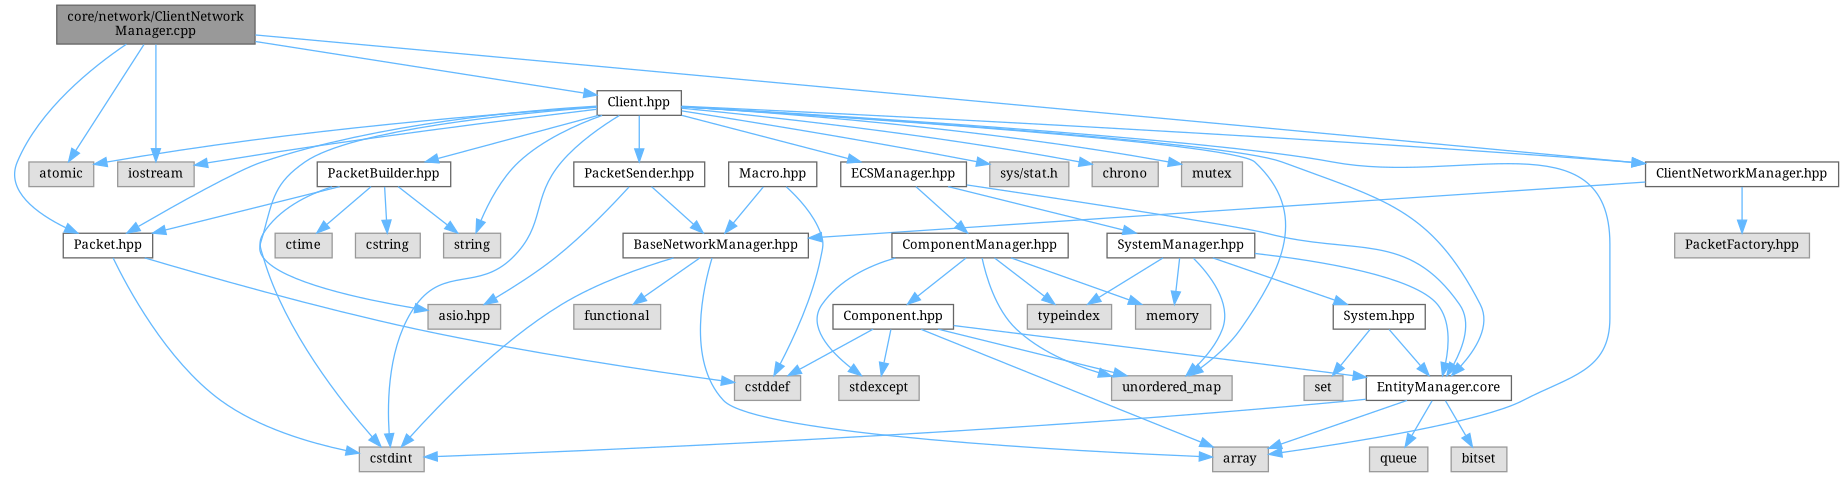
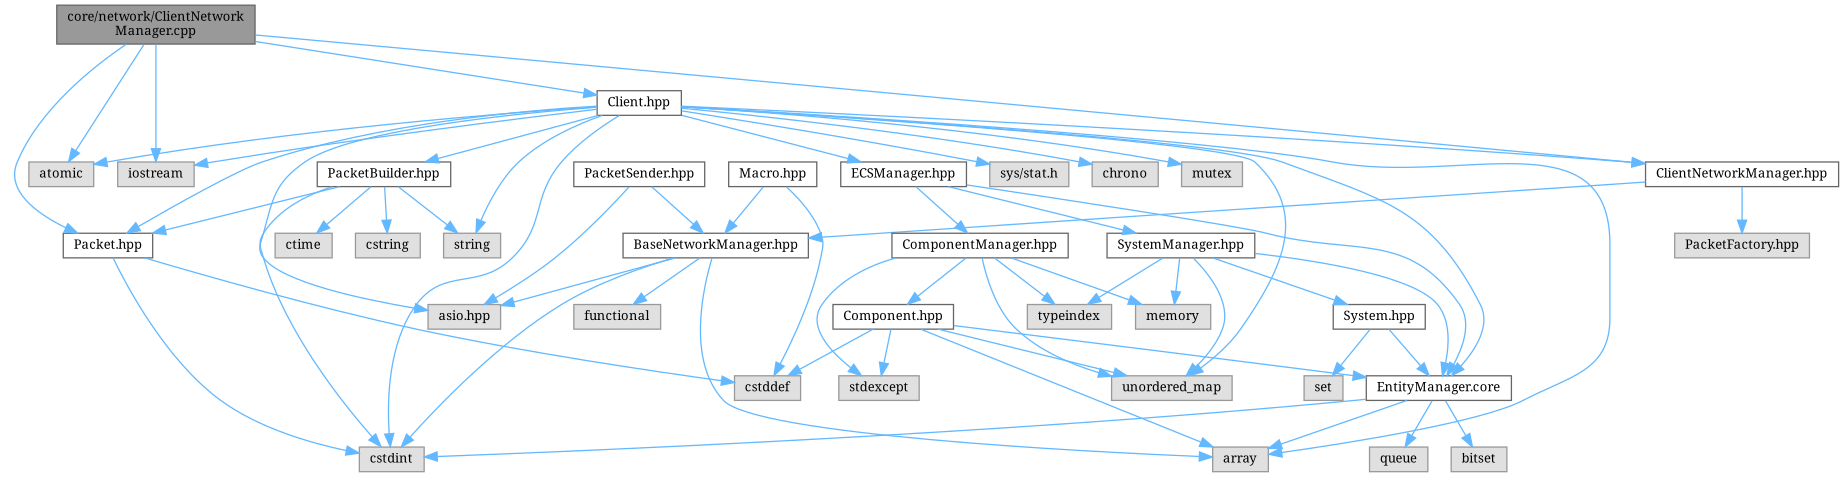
(639, 132) -> none
none -> (586, 282)
